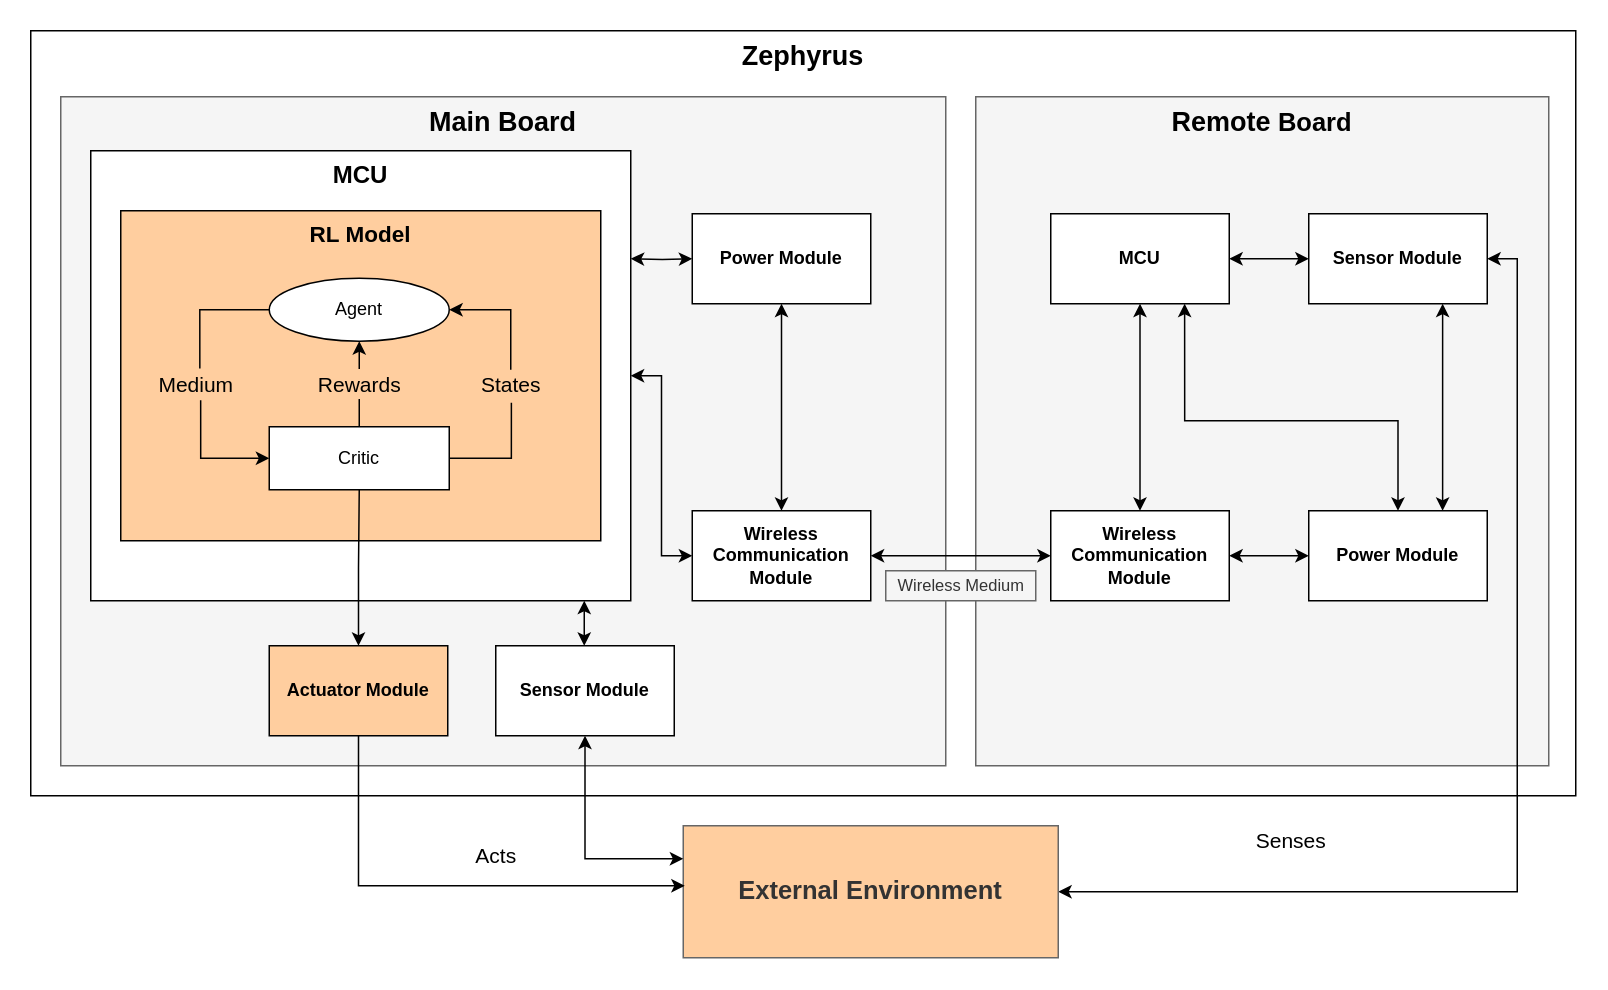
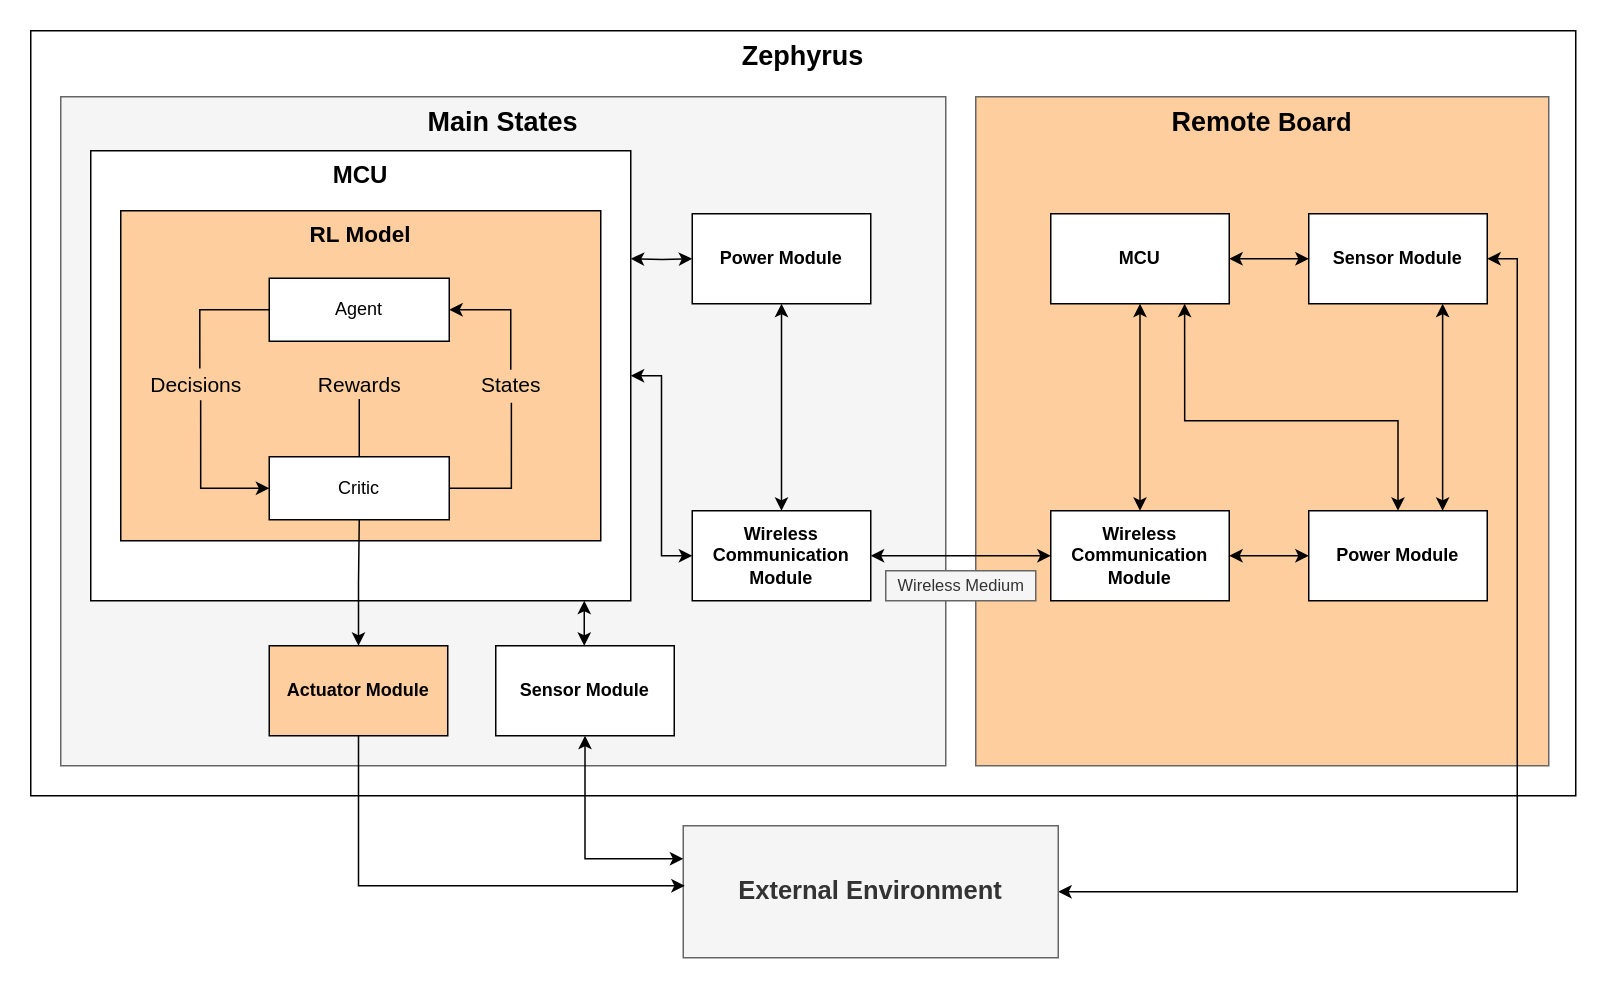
(503, 118) -> (503, 118)
(359, 310) -> (359, 310)
(359, 360) -> none
(197, 385) -> (197, 385)
(1262, 431) -> (1262, 431)
(359, 458) -> (359, 488)
(1291, 841) -> none
(496, 856) -> none
(871, 892) -> (871, 892)
